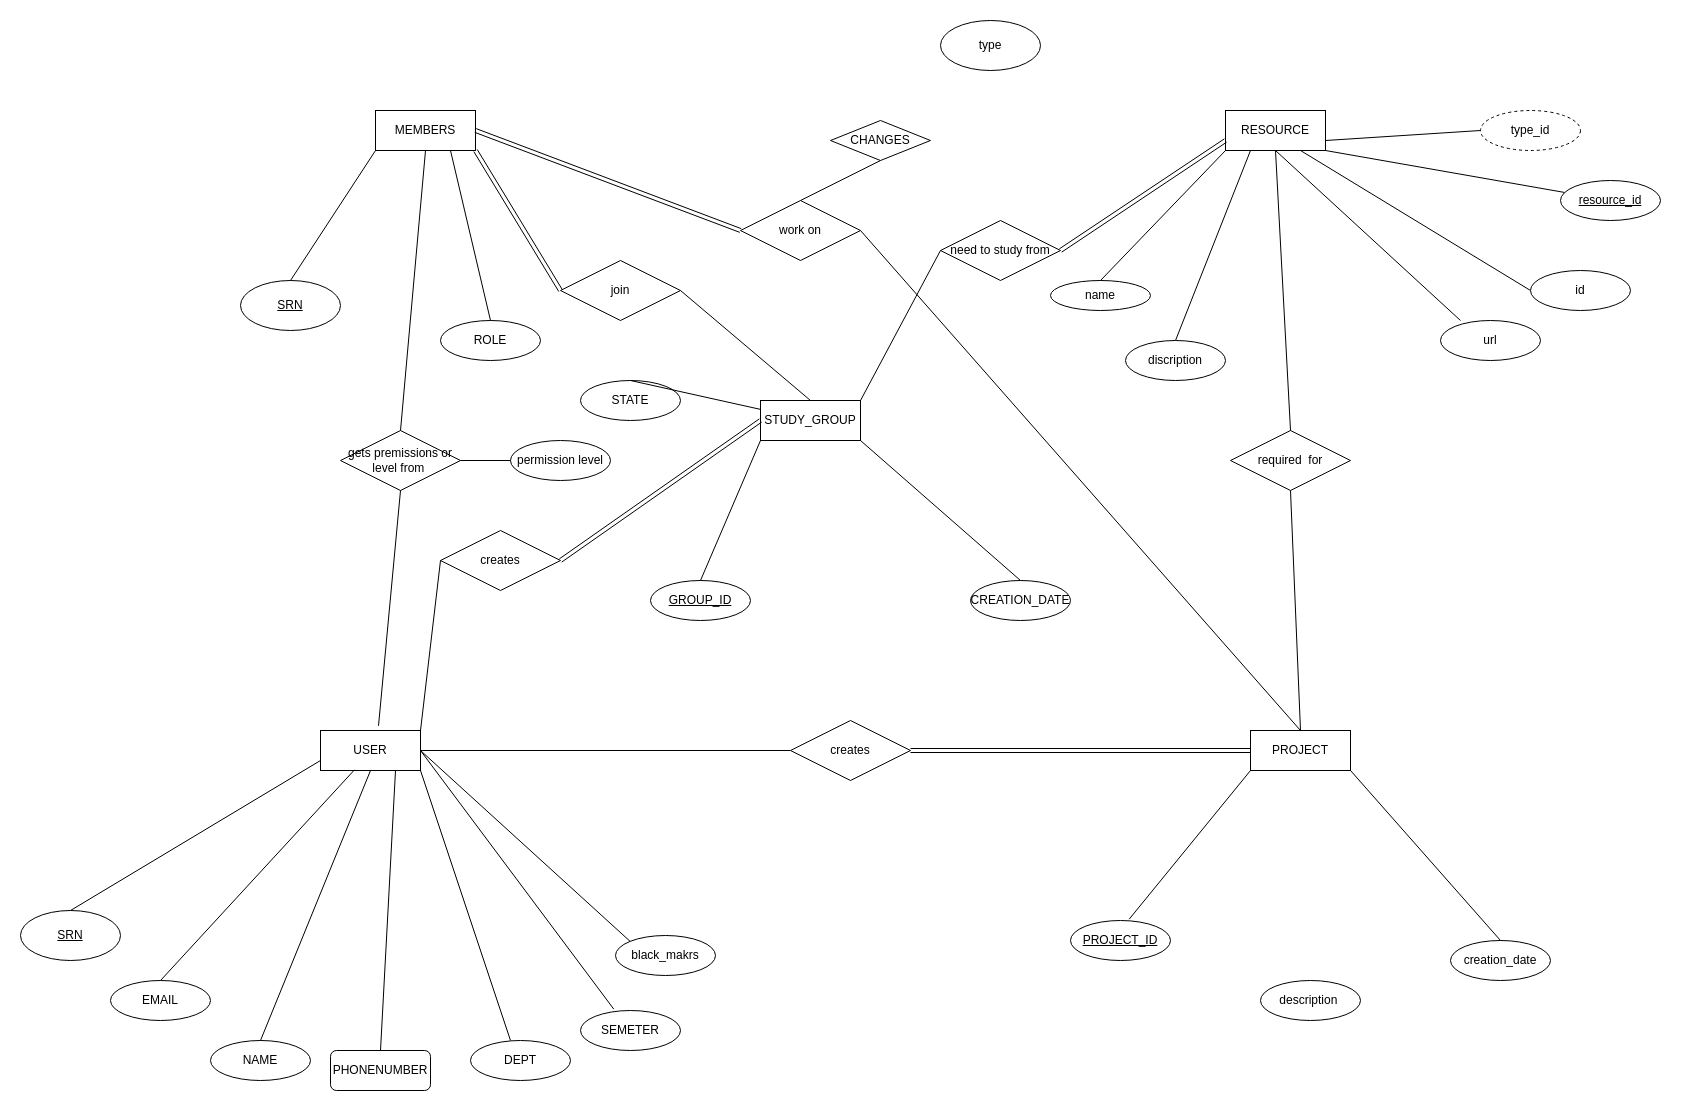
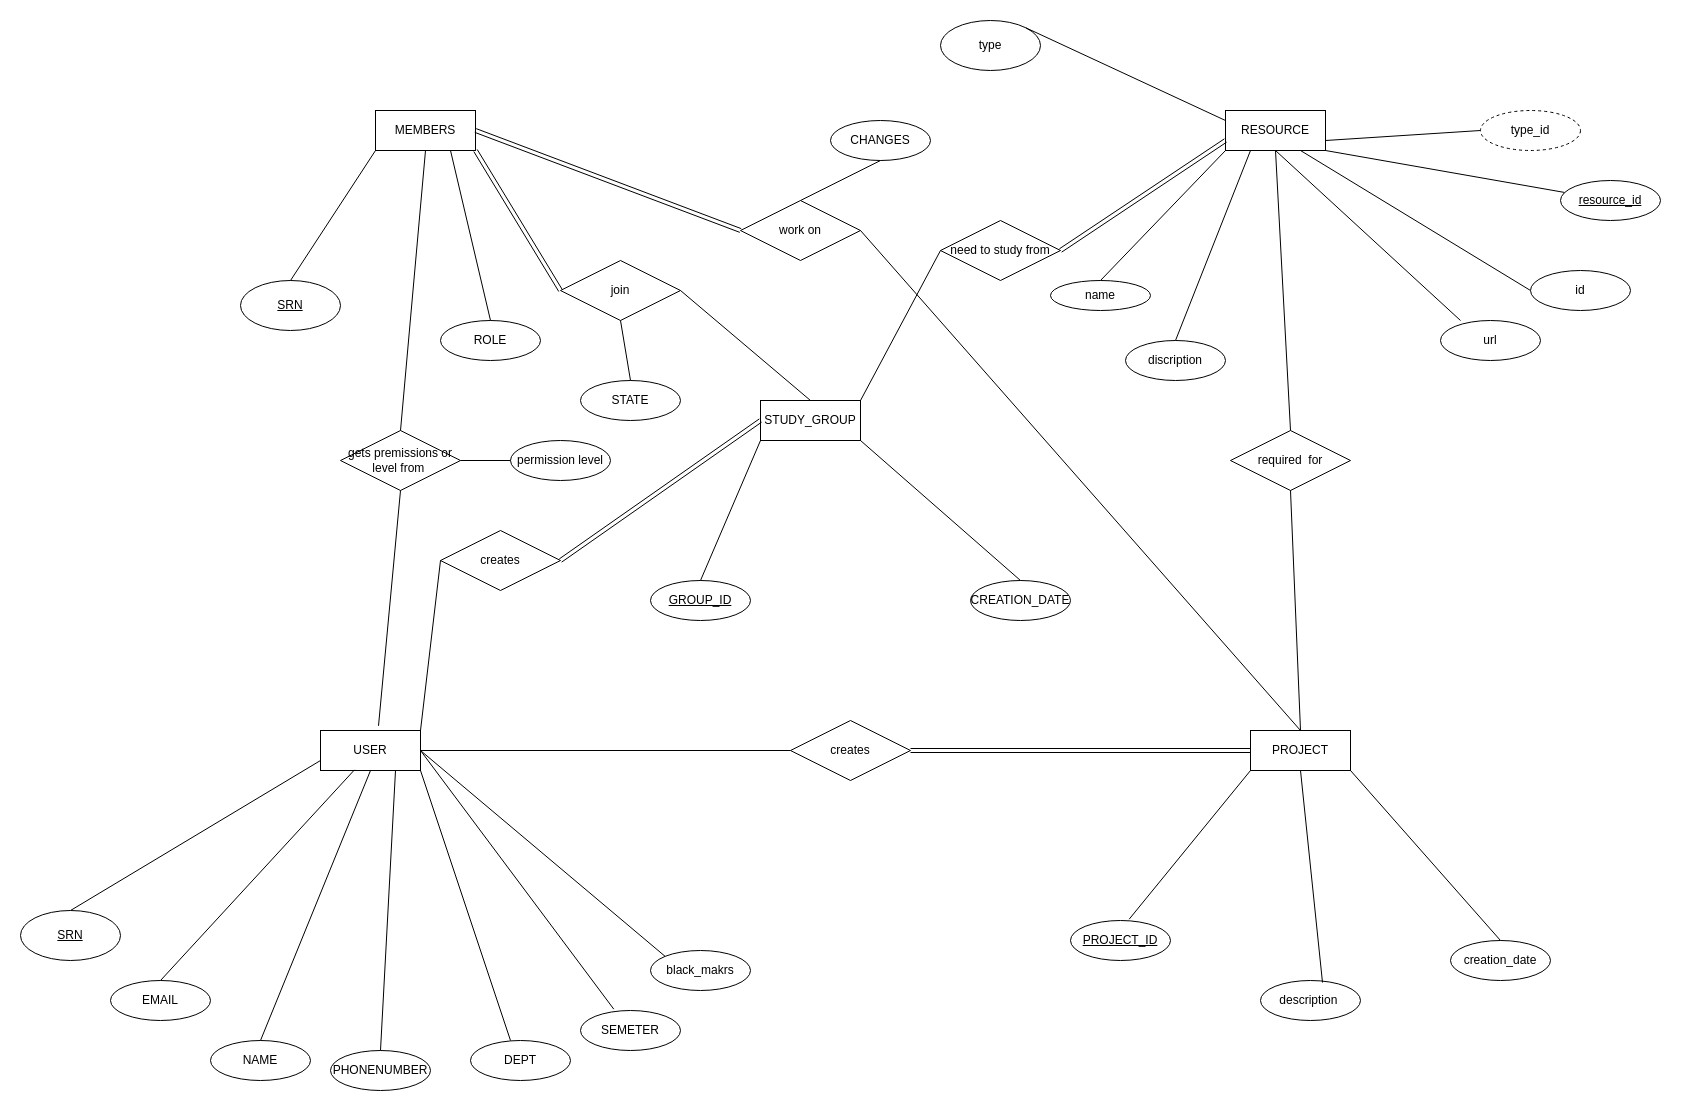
none -> (1126, 74)
(881, 141) -> (881, 141)
(695, 395) -> (626, 351)
none -> (1312, 877)
(666, 956) -> (701, 971)
(381, 1071) -> (381, 1071)
